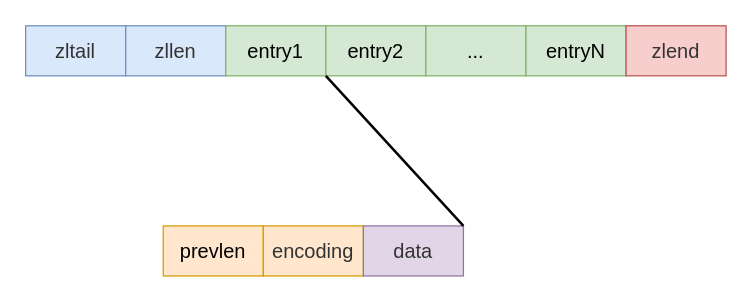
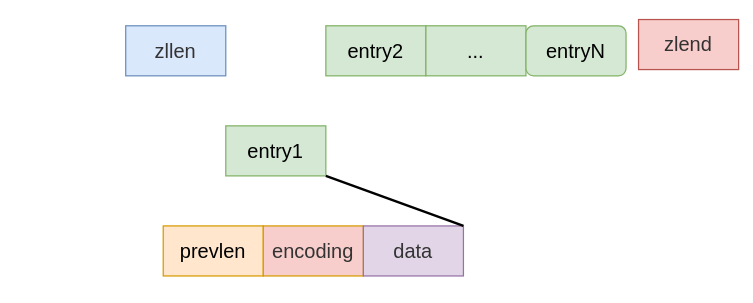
(76, 51) -> none
(276, 51) -> (276, 151)
(576, 51) -> (576, 51)
(676, 51) -> (688, 44)
(313, 251) -> (313, 251)
